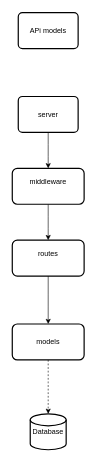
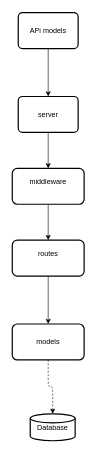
none -> (48, 90)
(48, 432) -> (53, 428)
